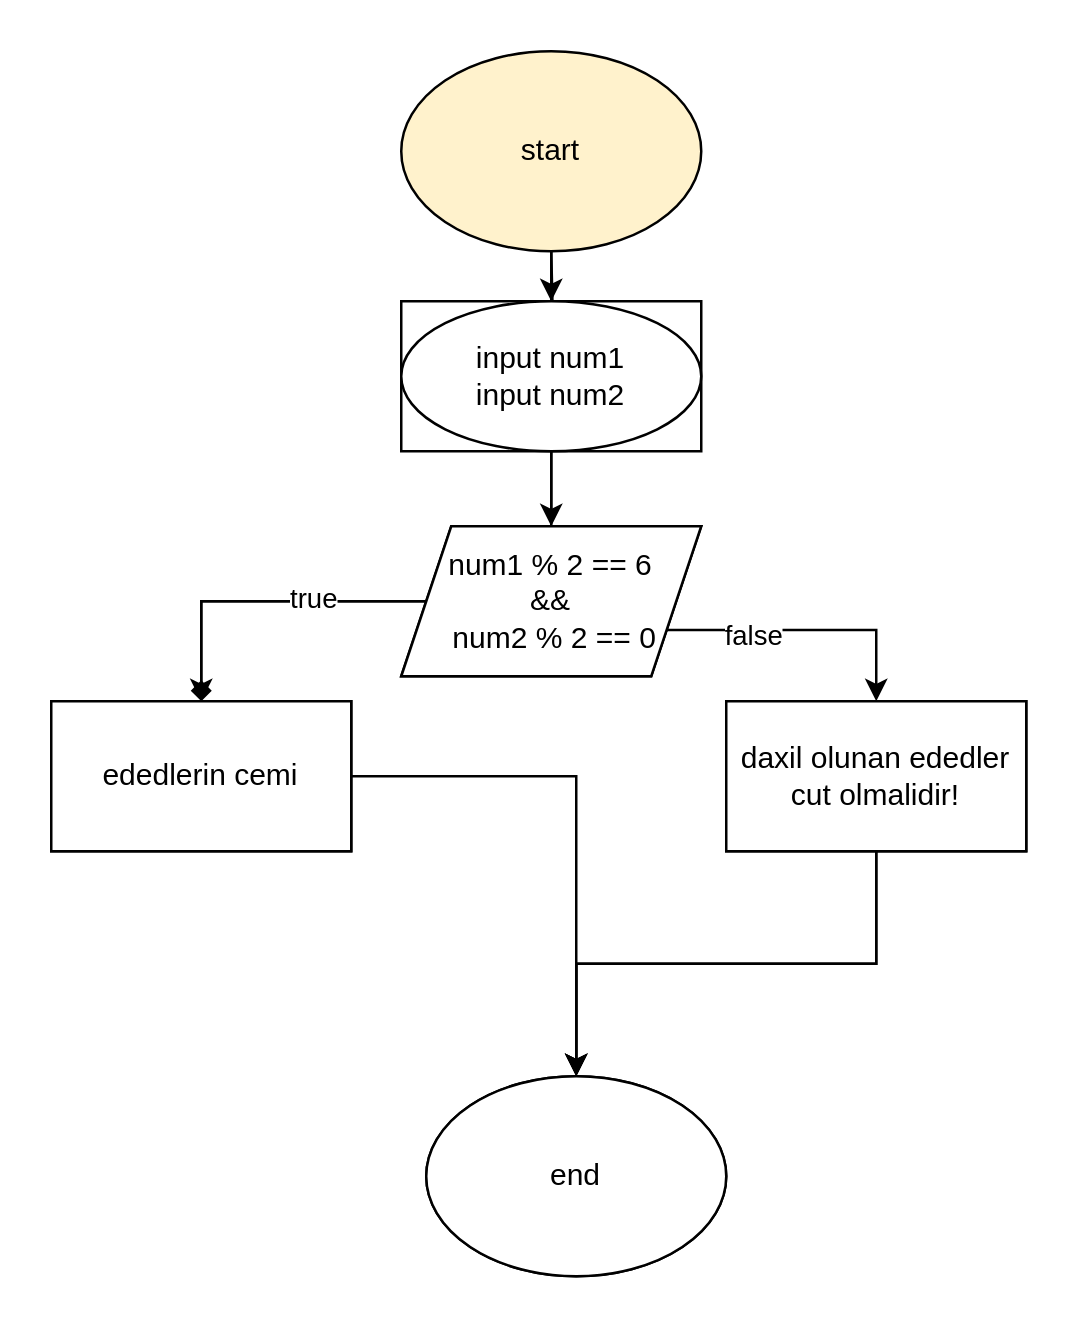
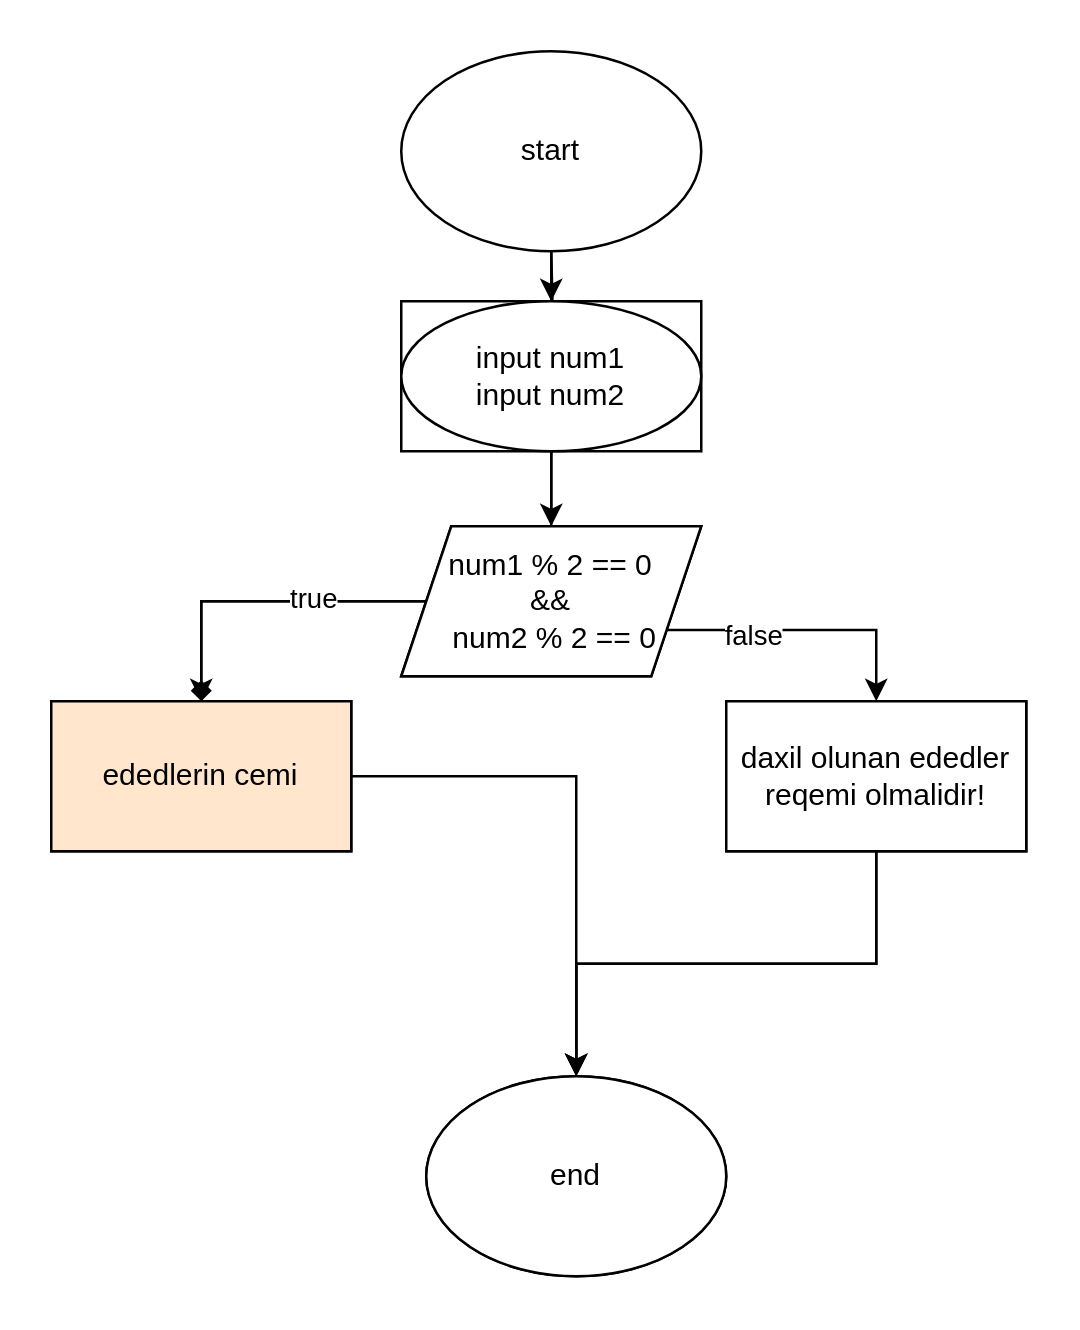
(551, 151) -> (551, 151)
(551, 601) -> (551, 601)
(201, 776) -> (201, 776)
(876, 776) -> (876, 776)
